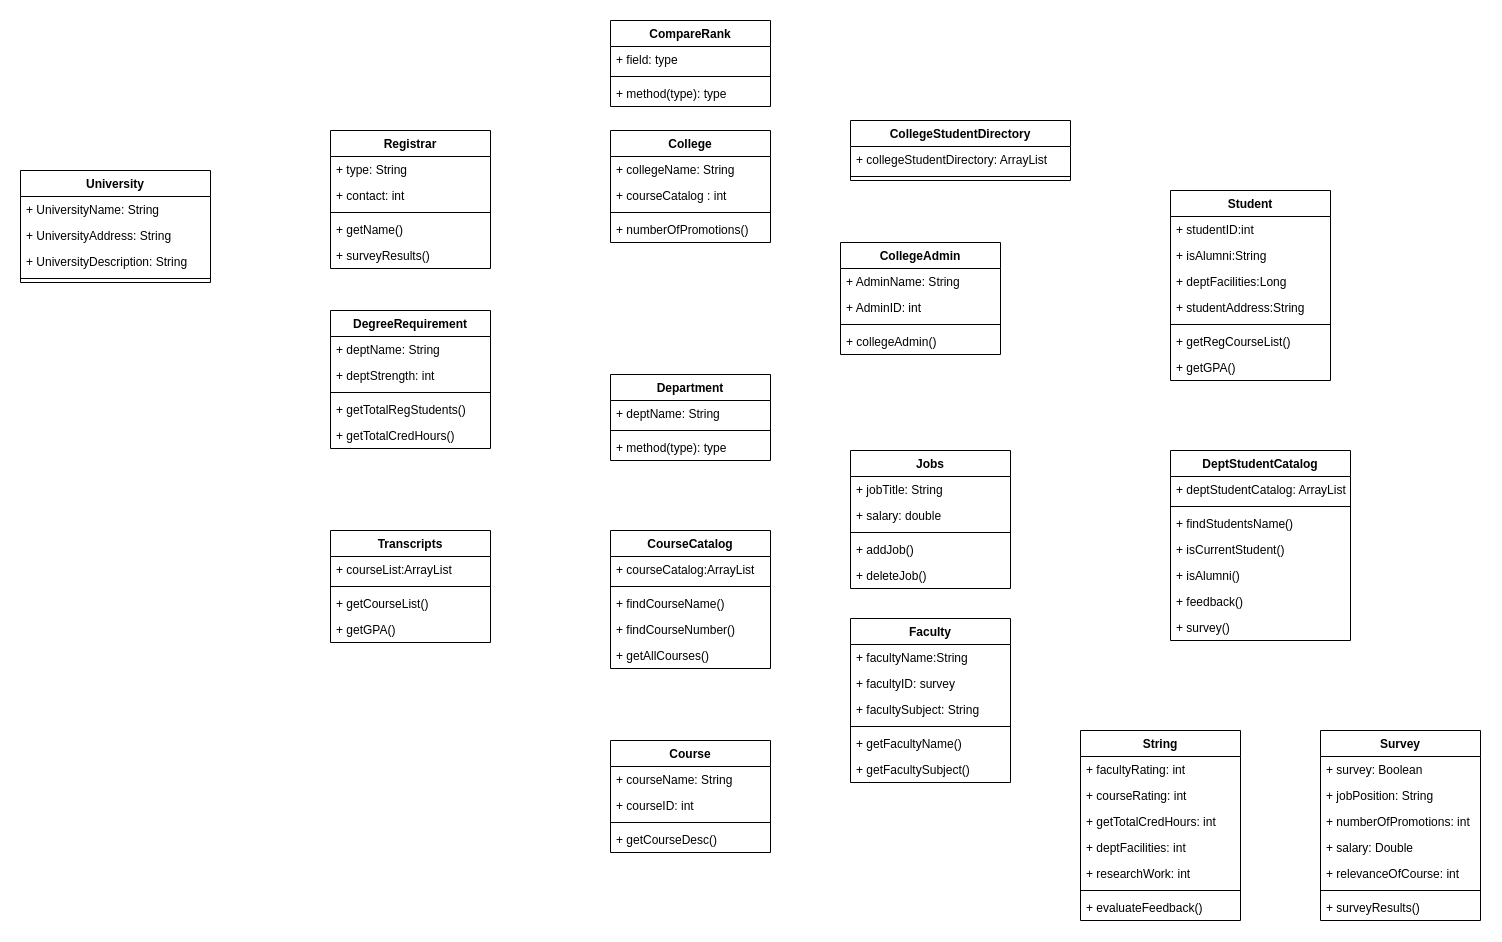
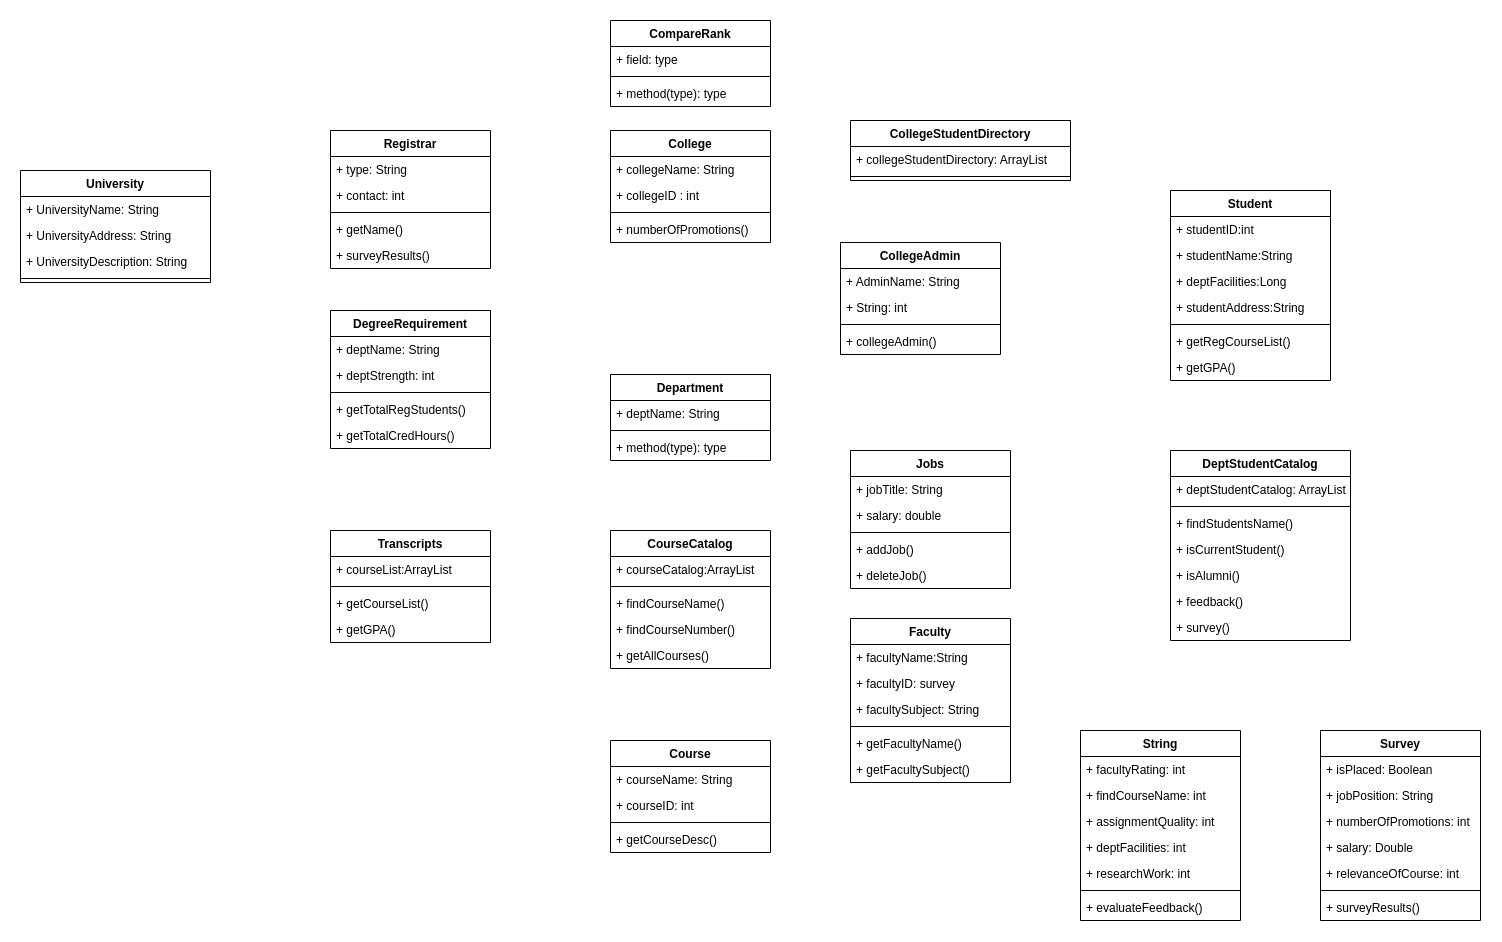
(677, 196) -> (662, 196)
(1224, 256) -> (1239, 256)
(885, 308) -> (882, 308)
(1377, 770) -> (1380, 770)
(1142, 796) -> (1149, 796)
(1159, 822) -> (1156, 822)
